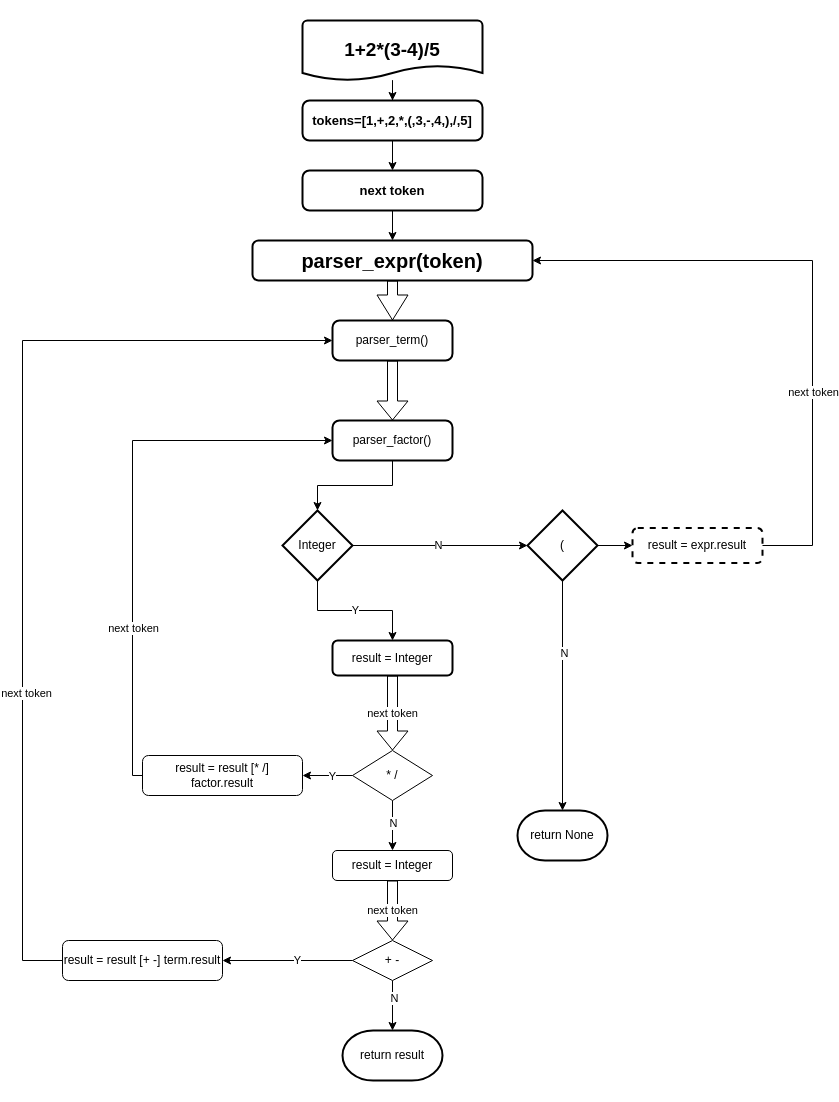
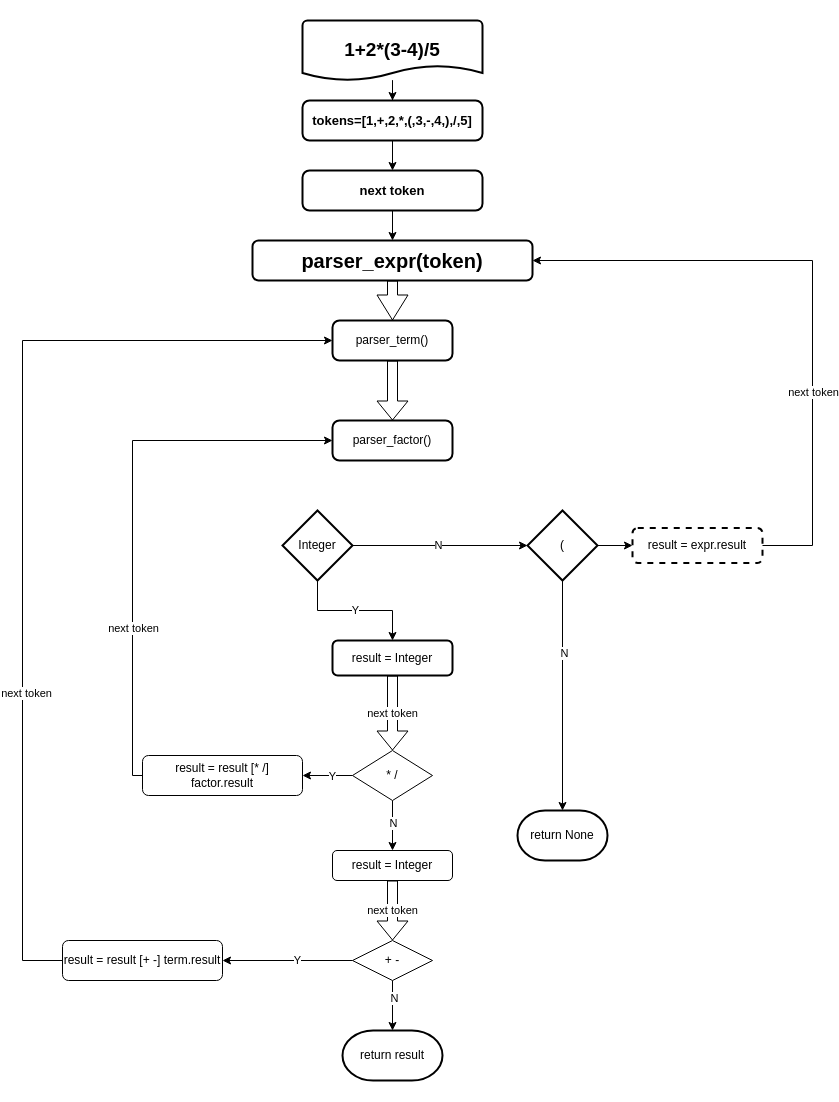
(359, 486) -> none
